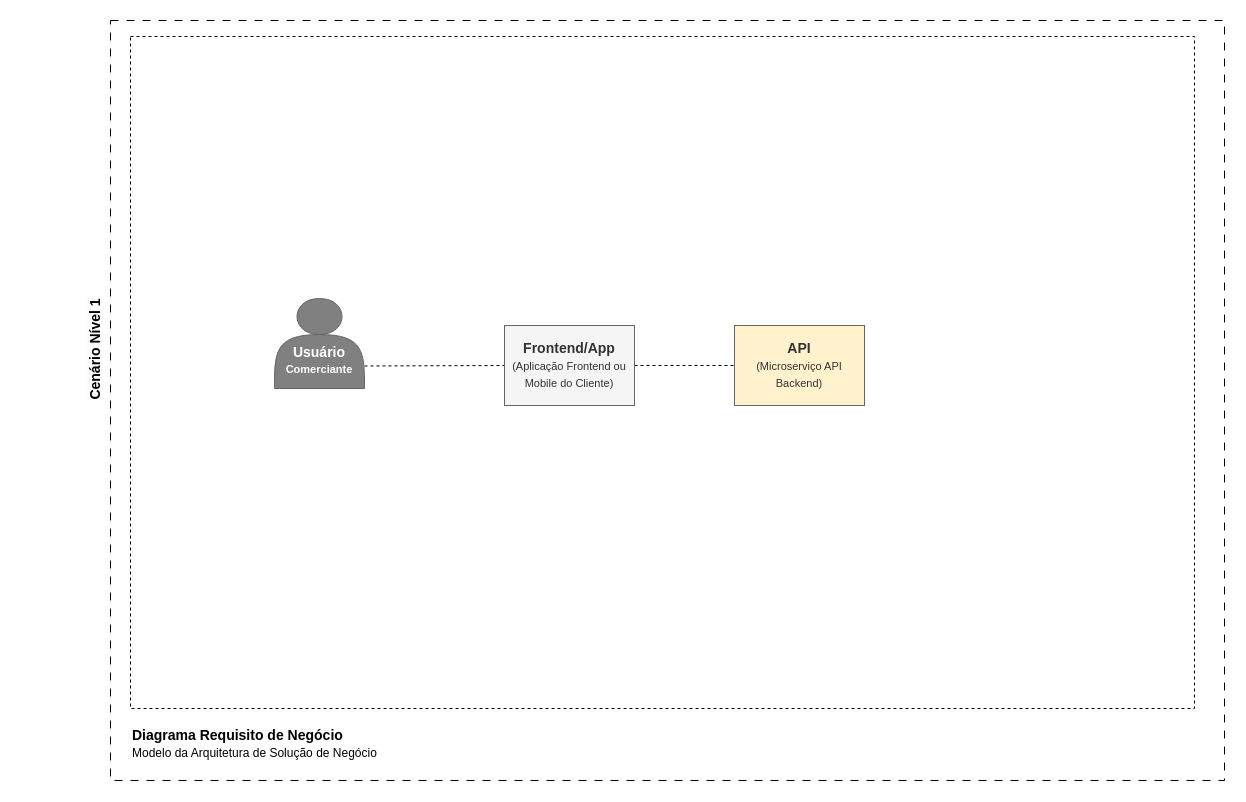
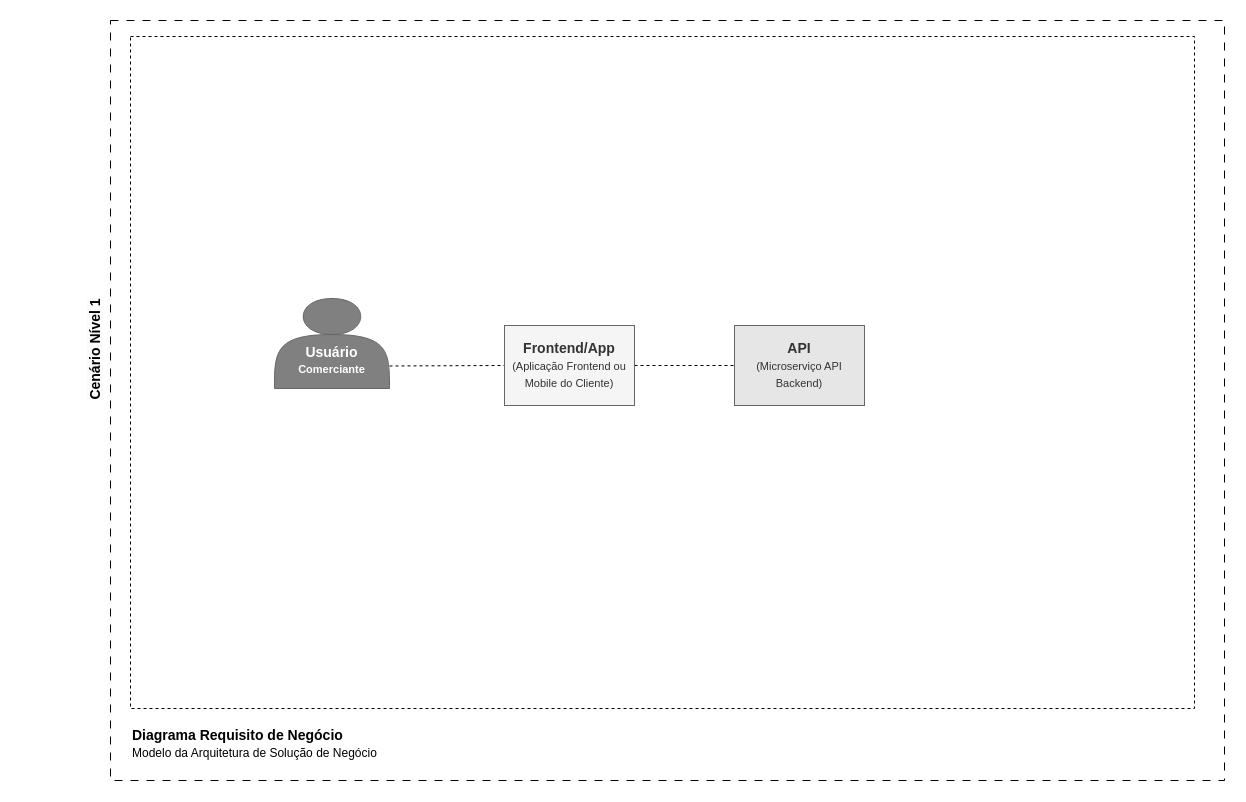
(320, 344) -> (332, 344)
(800, 366) -> (800, 366)
